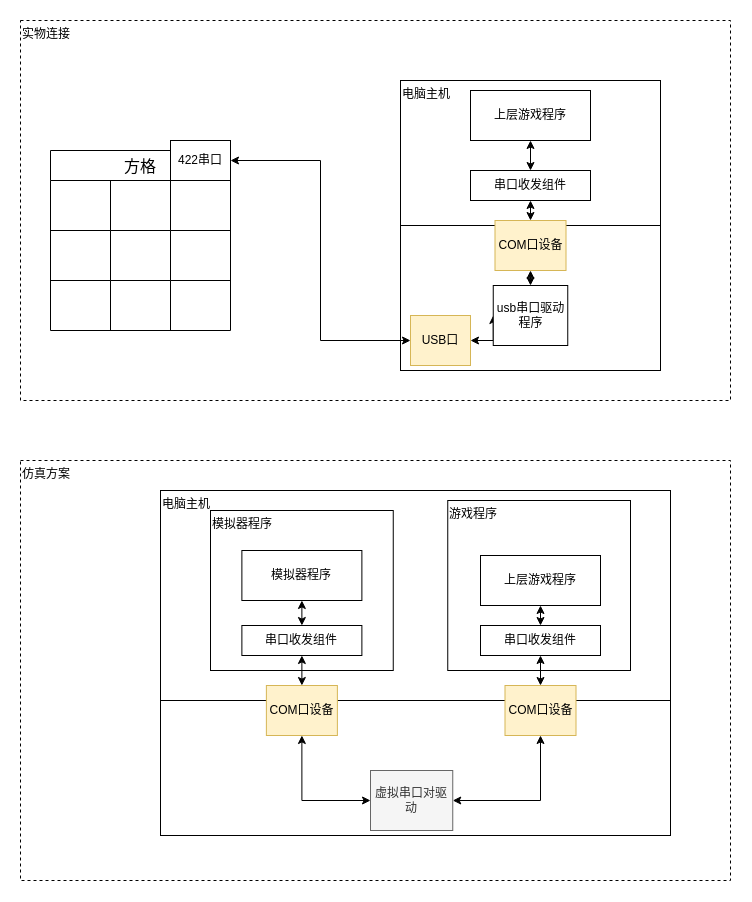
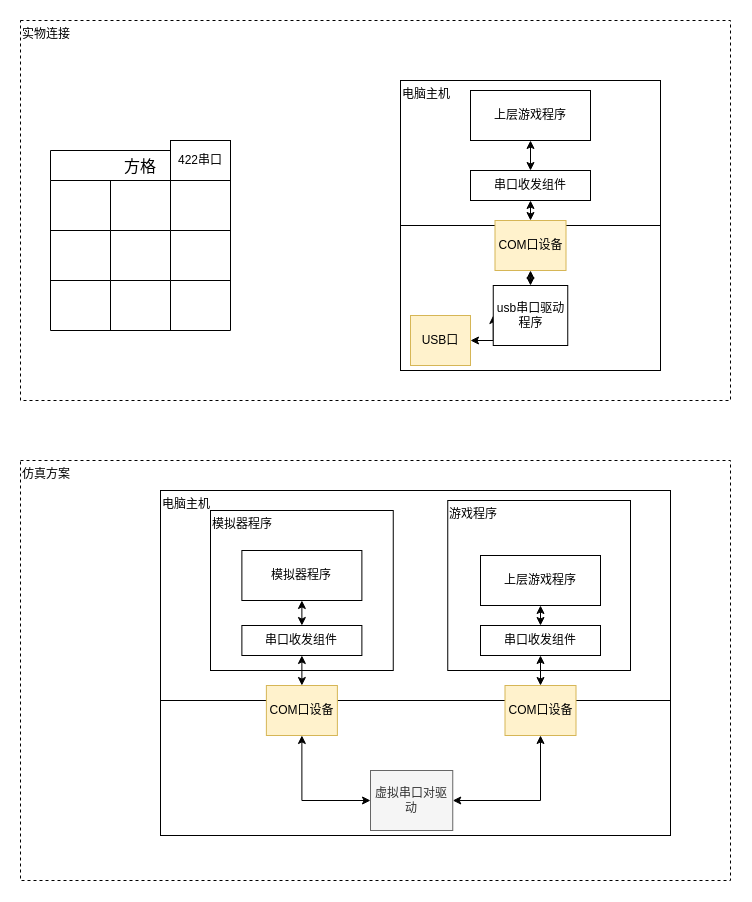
(321, 251) -> none
